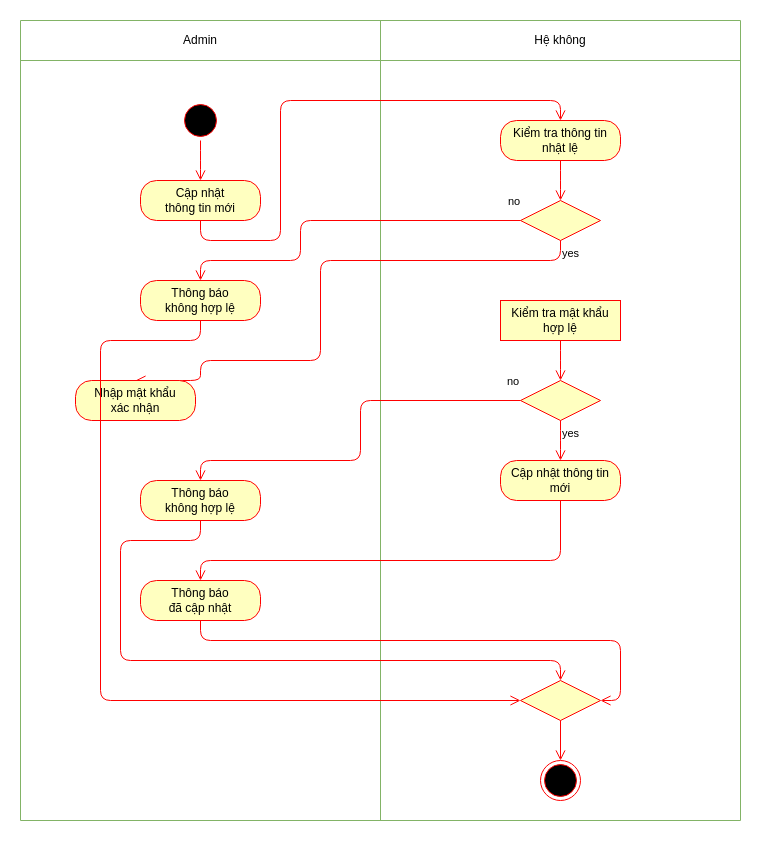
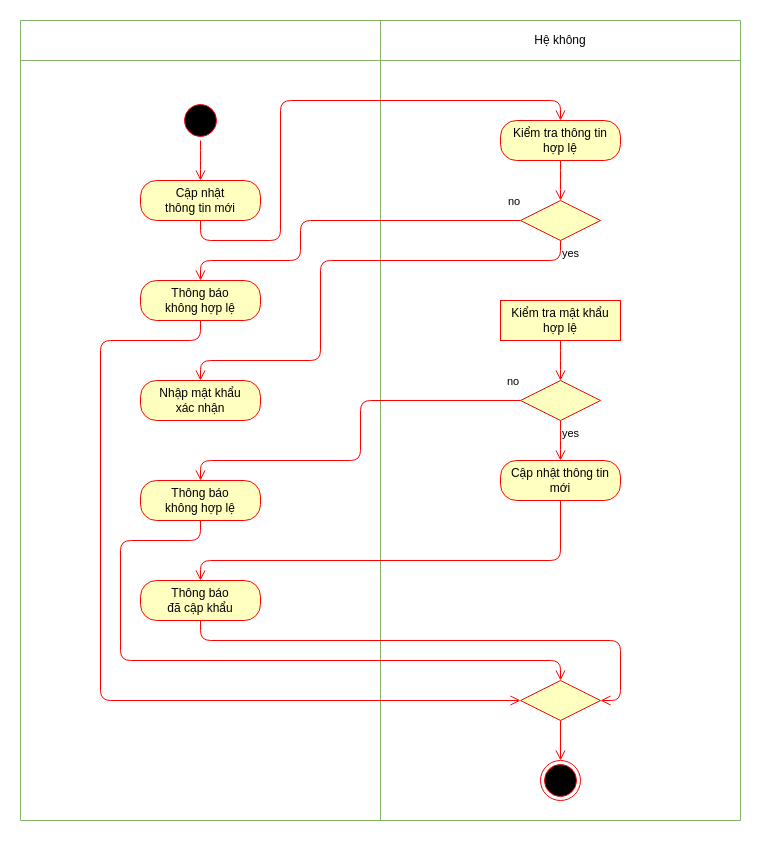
(201, 41) -> none
(561, 141) -> (561, 141)
(136, 401) -> (201, 401)
(201, 601) -> (201, 601)
